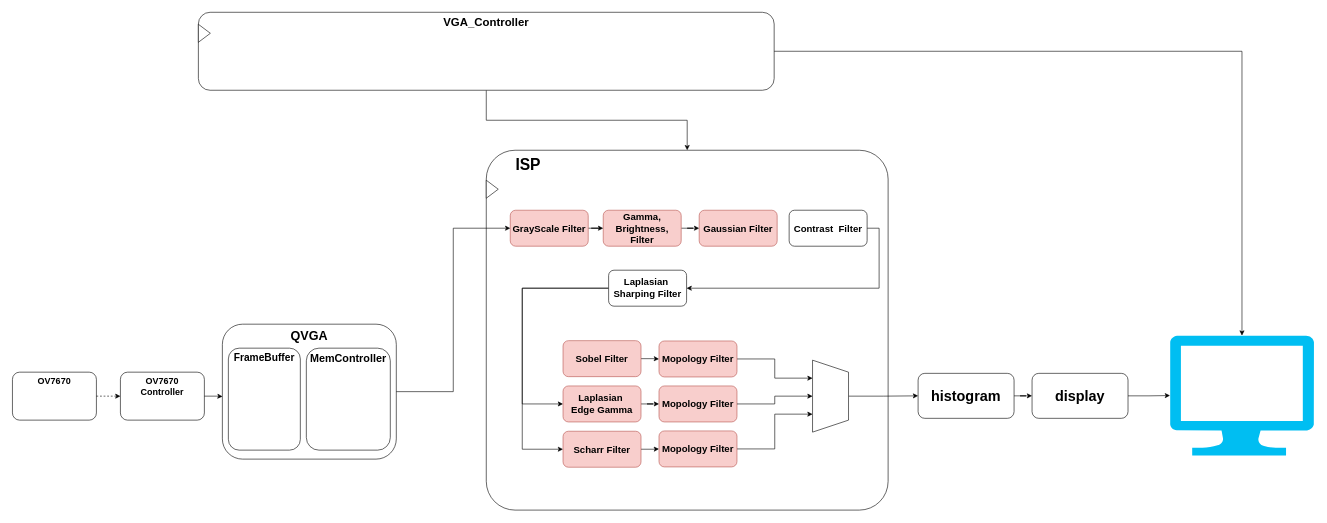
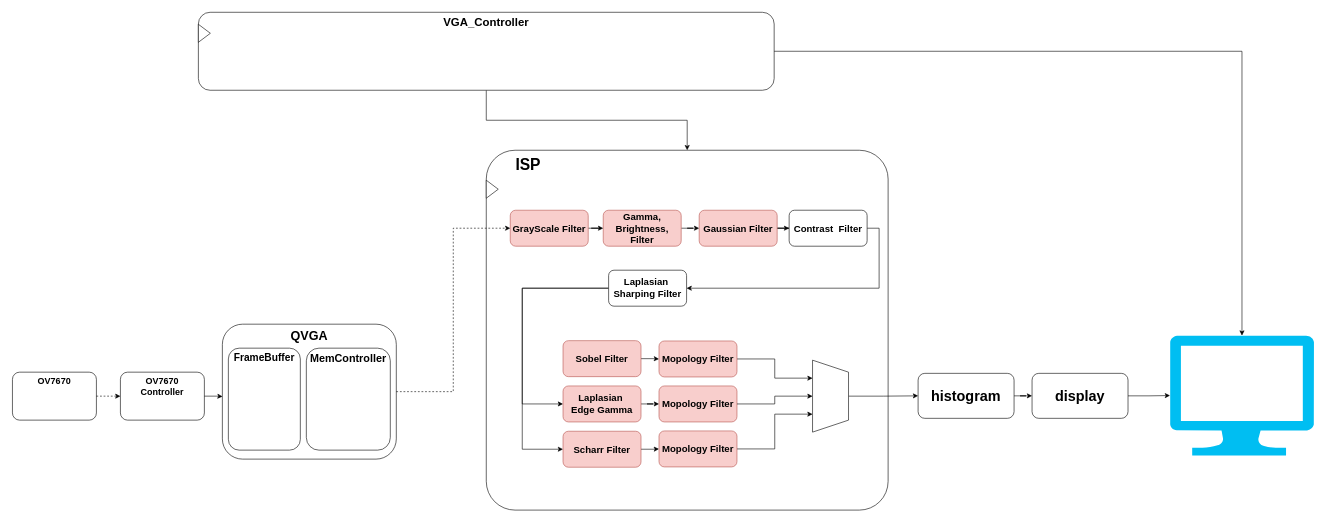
none -> (785, 228)
(453, 313) -> (453, 313)
